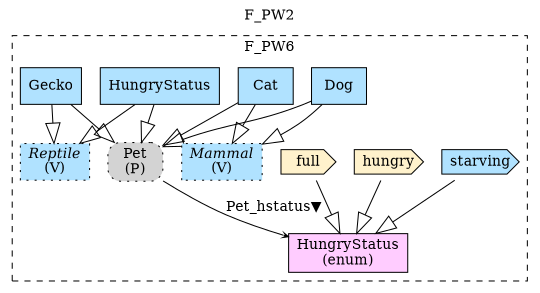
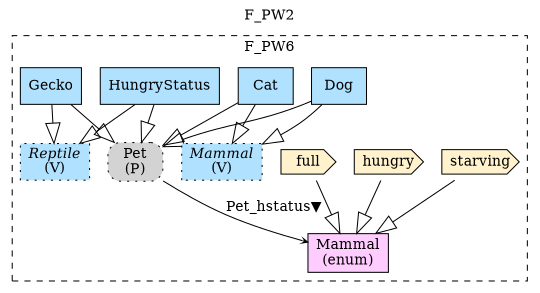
(481, 162) -> (481, 162)
(348, 253) -> (348, 253)
